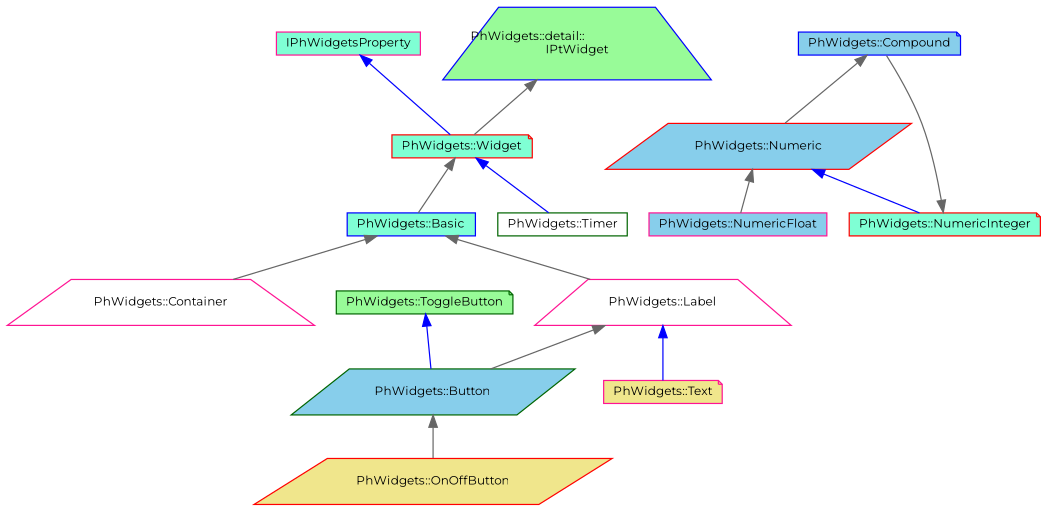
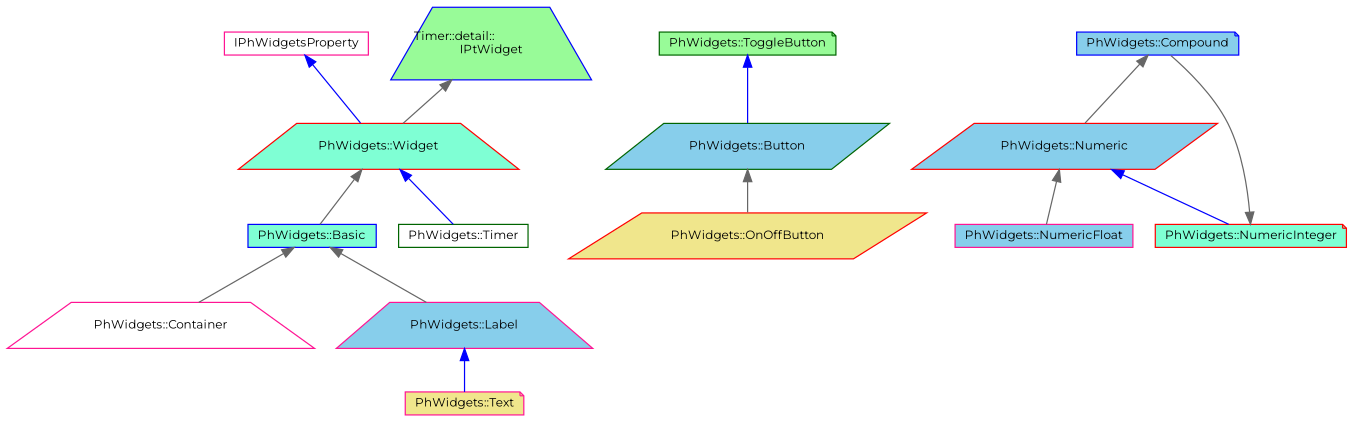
(348, 44) -> (296, 44)
(577, 44) -> (491, 44)
(462, 146) -> (379, 146)
(663, 302) -> (465, 325)
(542, 349) -> none
